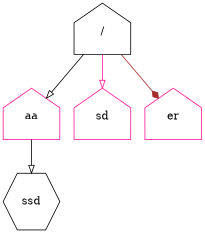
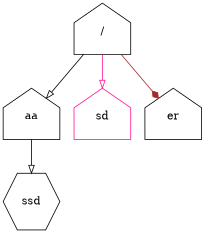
(32, 117) -> (32, 117)
(173, 117) -> (173, 117)
